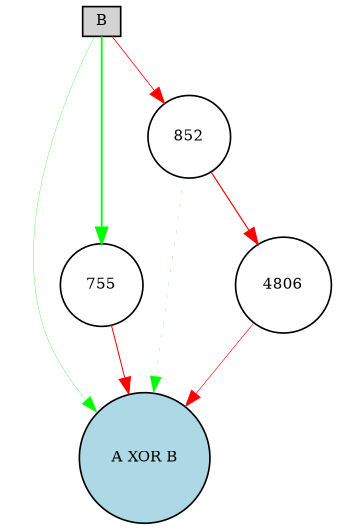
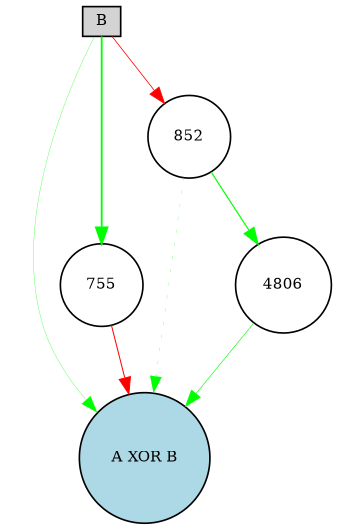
(230, 201) -> (230, 201)
(225, 358) -> (225, 358)
